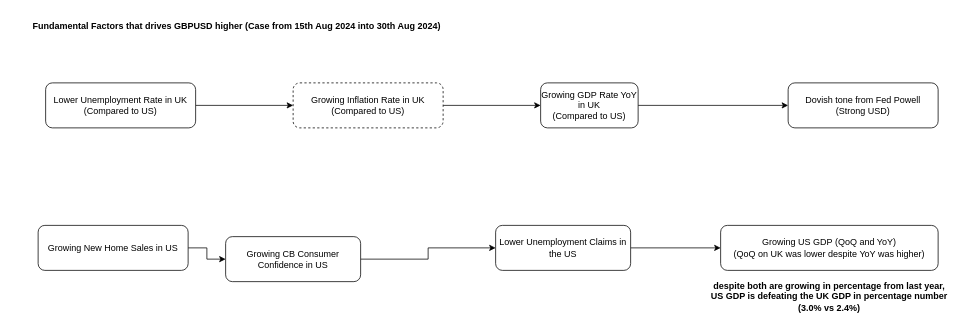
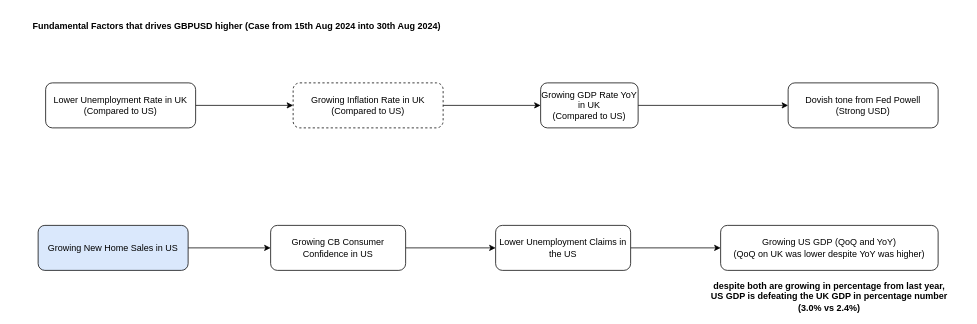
(113, 248) -> (113, 248)
(293, 259) -> (338, 248)
